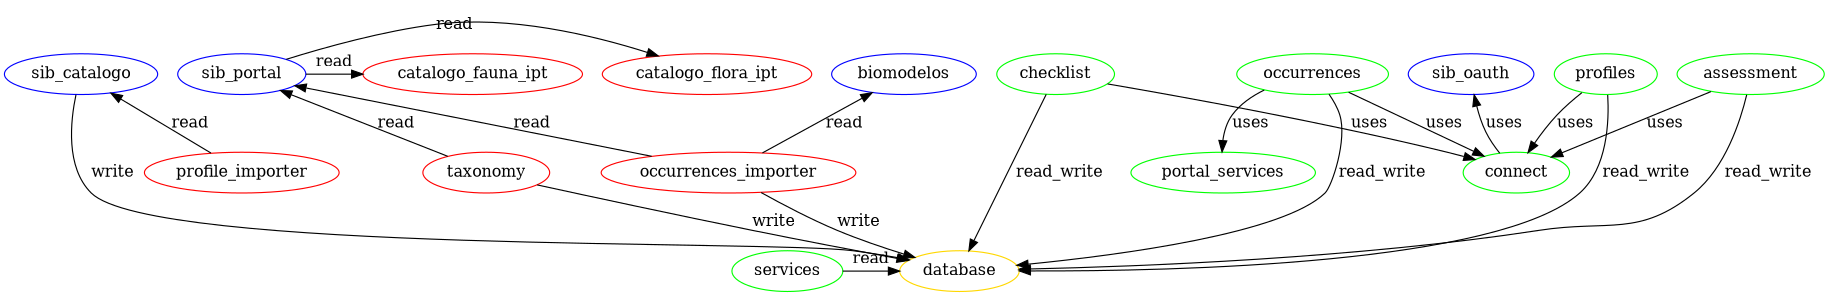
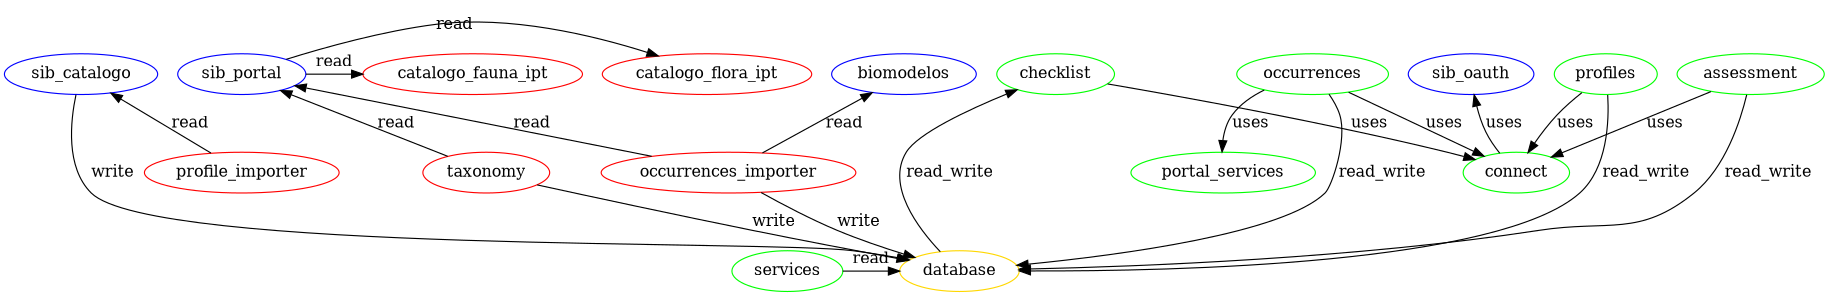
(1010, 167) -> (908, 151)
